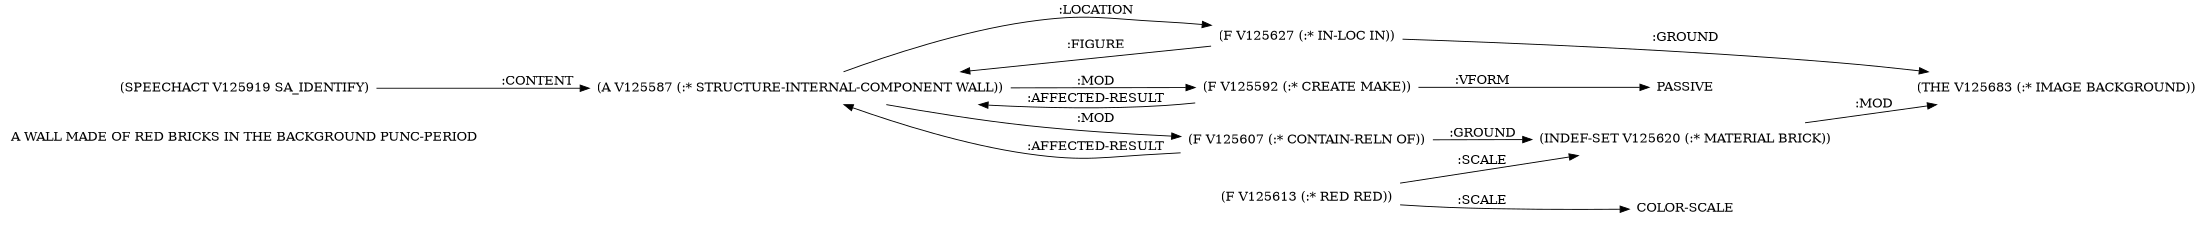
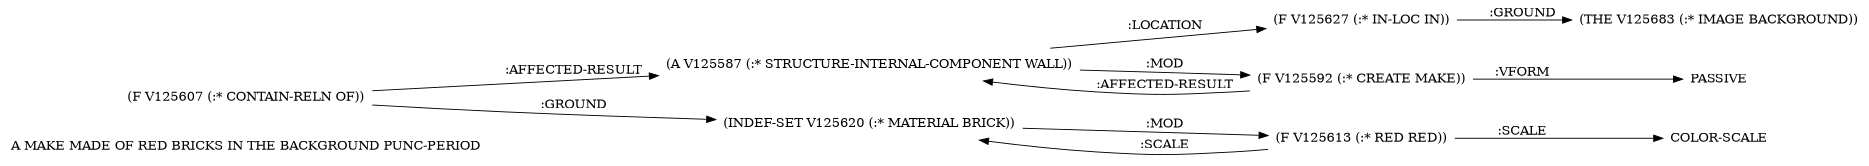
(1091, 59) -> none
(244, 88) -> none
(1866, 114) -> (1141, 132)
(1028, 126) -> none
(244, 137) -> (246, 146)
